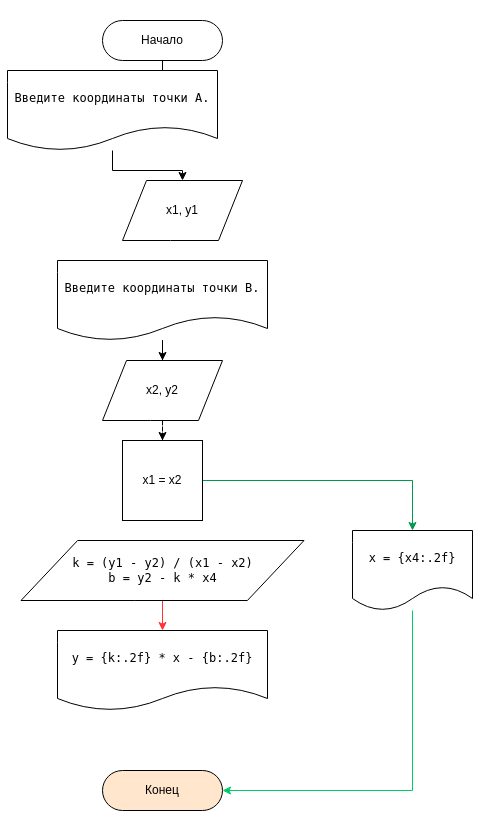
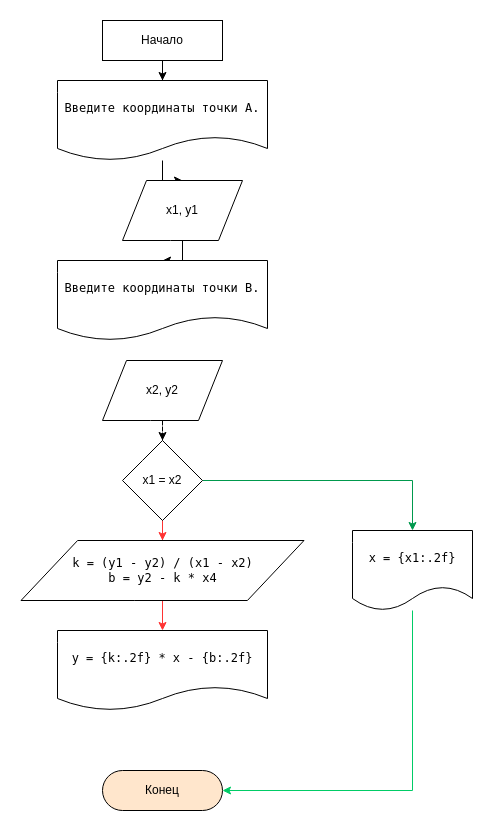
(163, 41) -> (163, 41)
(113, 111) -> (163, 121)
none -> (183, 252)
(163, 355) -> none
(163, 481) -> (163, 481)
none -> (163, 535)
(413, 559) -> (413, 559)
